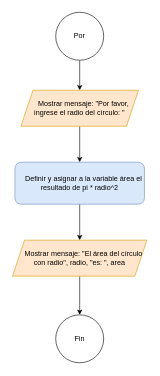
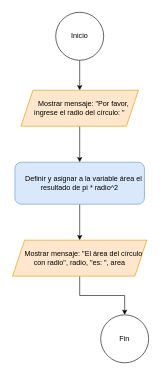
(80, 36) -> (80, 36)
(80, 339) -> (125, 339)
